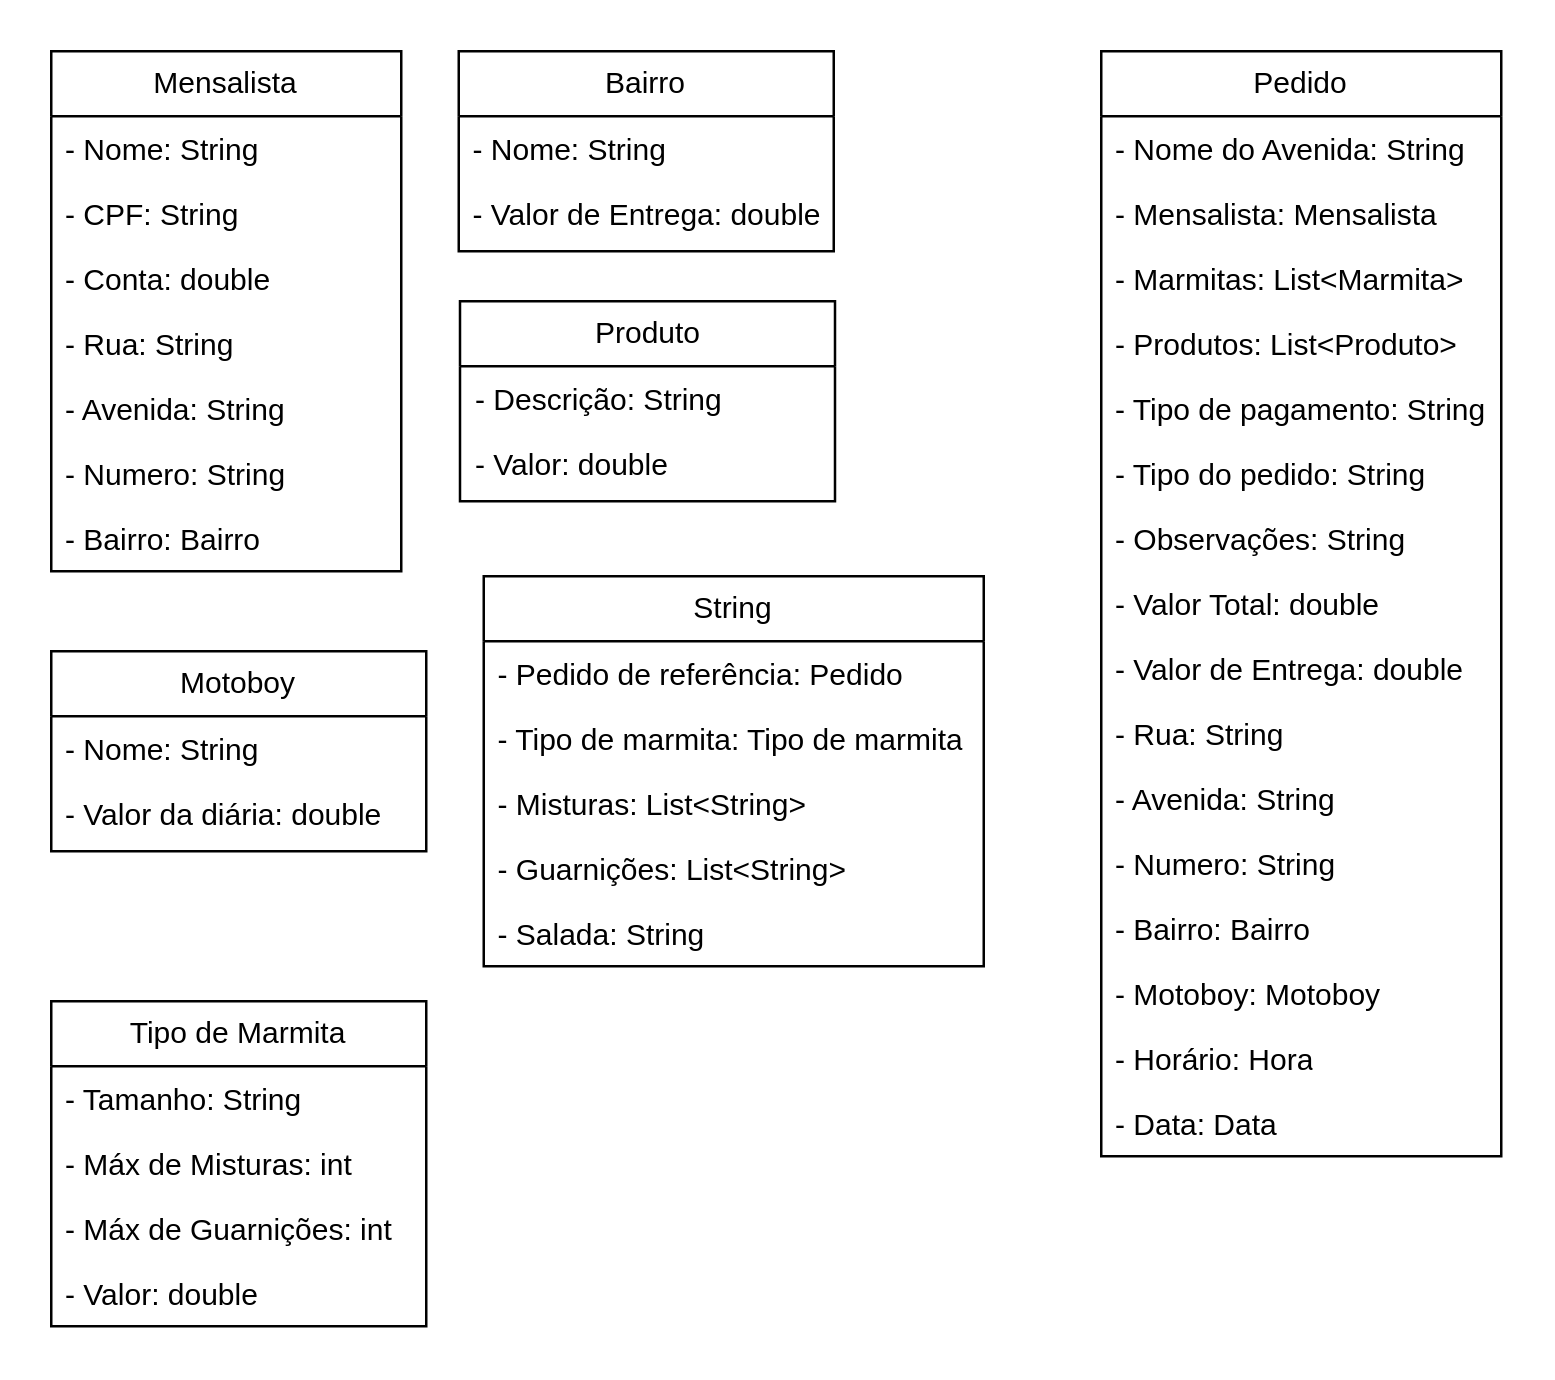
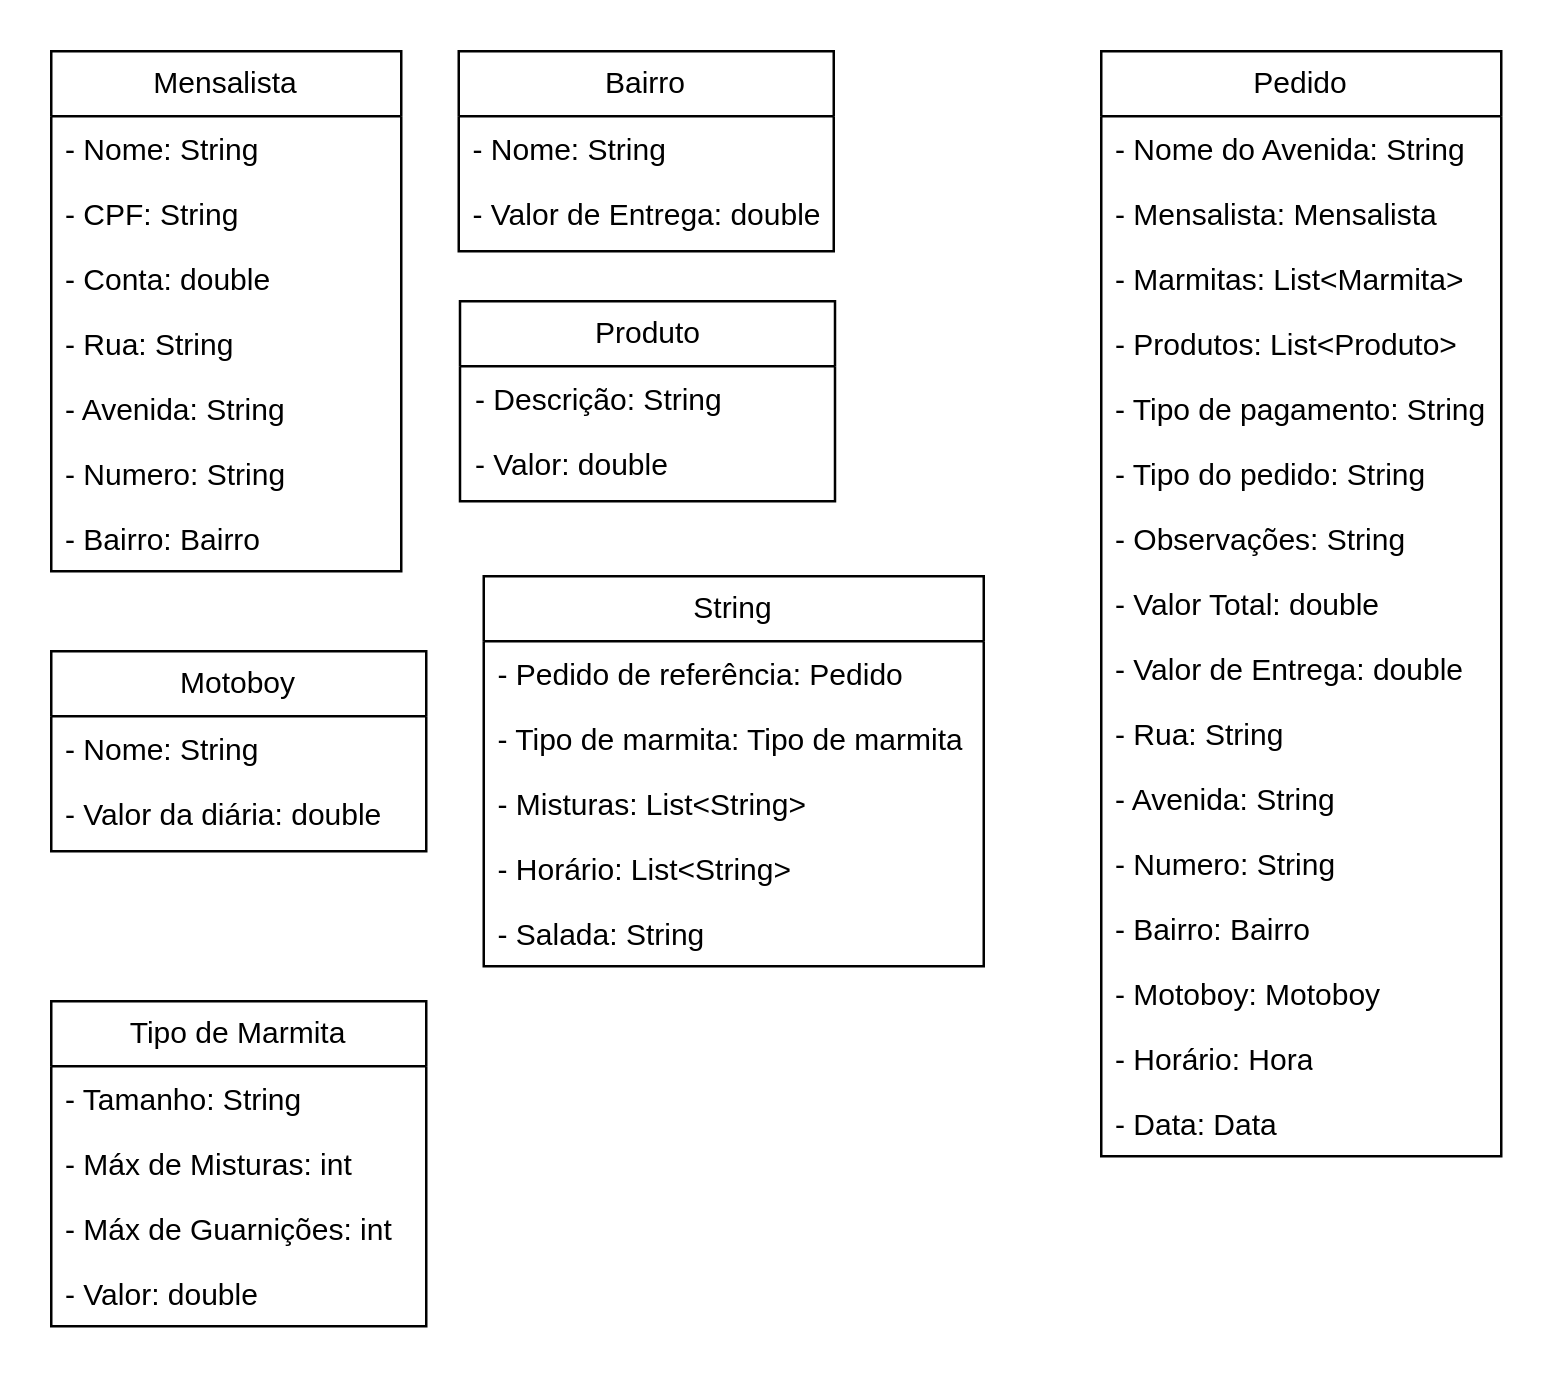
(694, 872) -> (669, 872)
